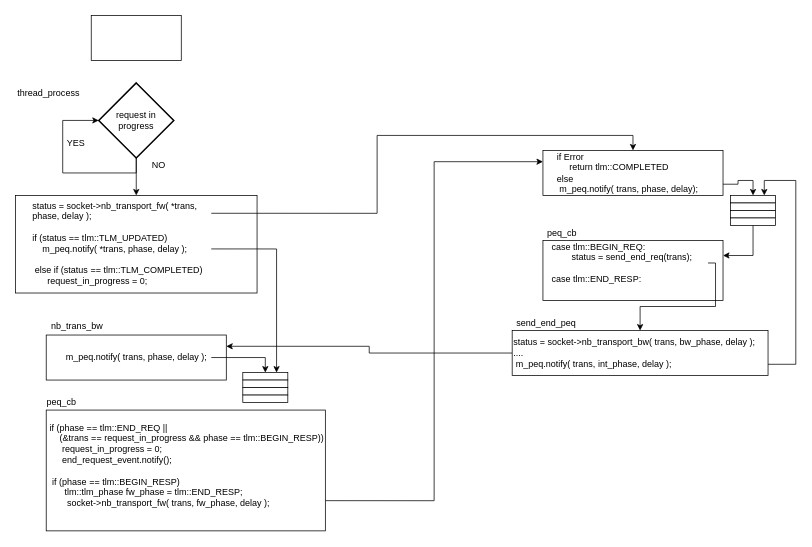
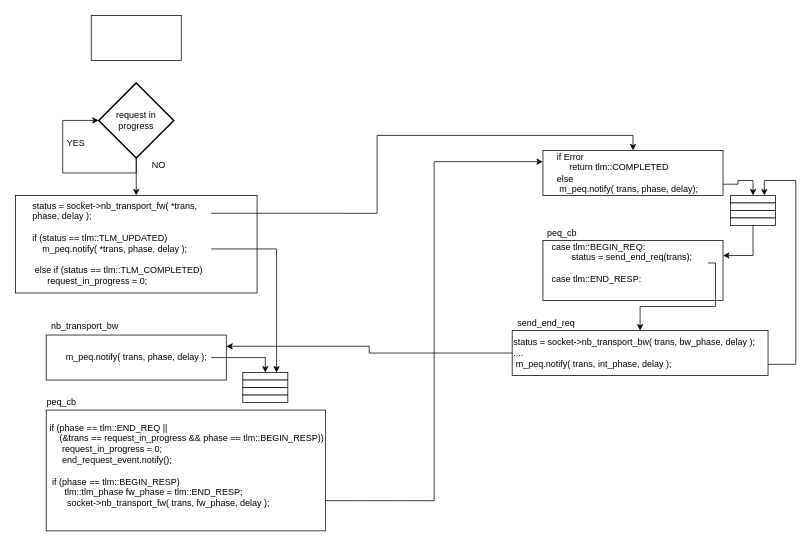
(57, 94) -> none
(546, 323) -> (546, 323)
(79, 327) -> (89, 327)
